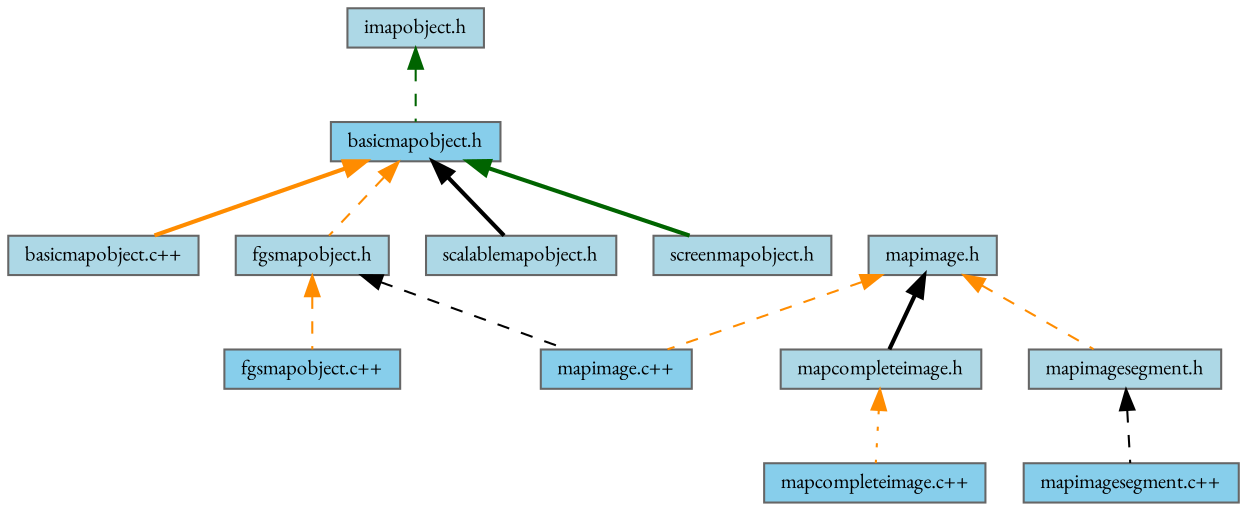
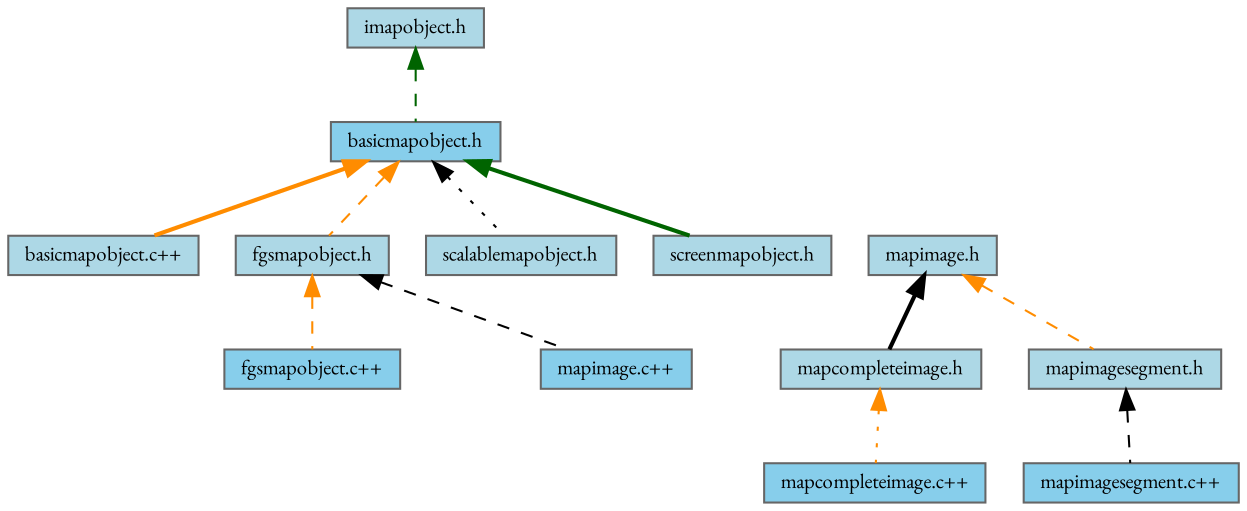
(476, 206) -> (476, 206)
(765, 316) -> none
